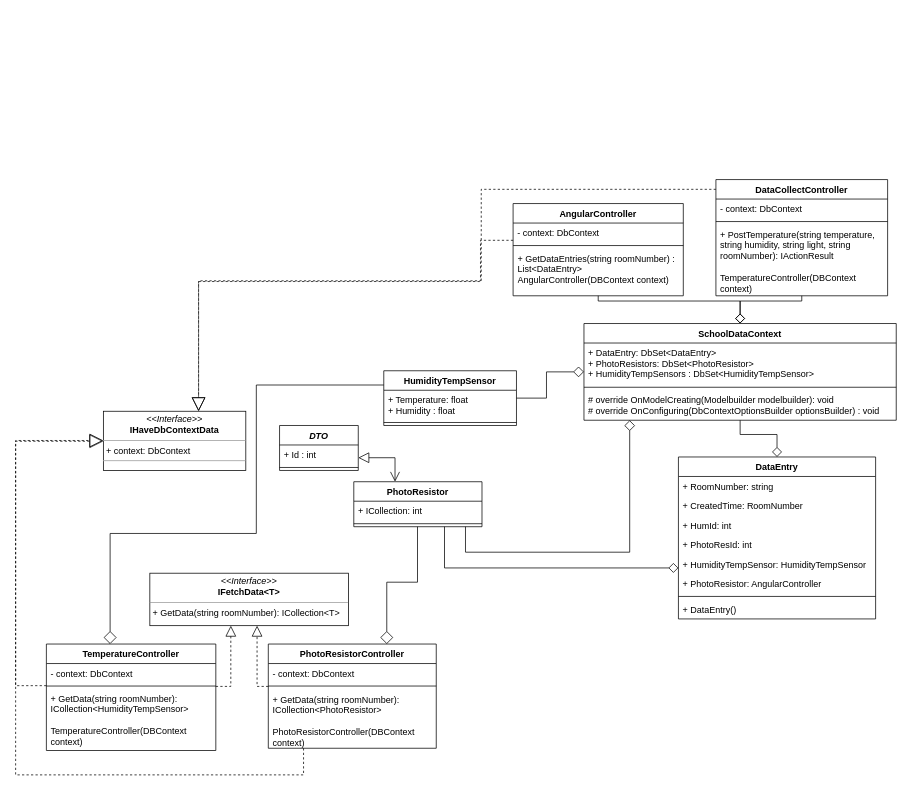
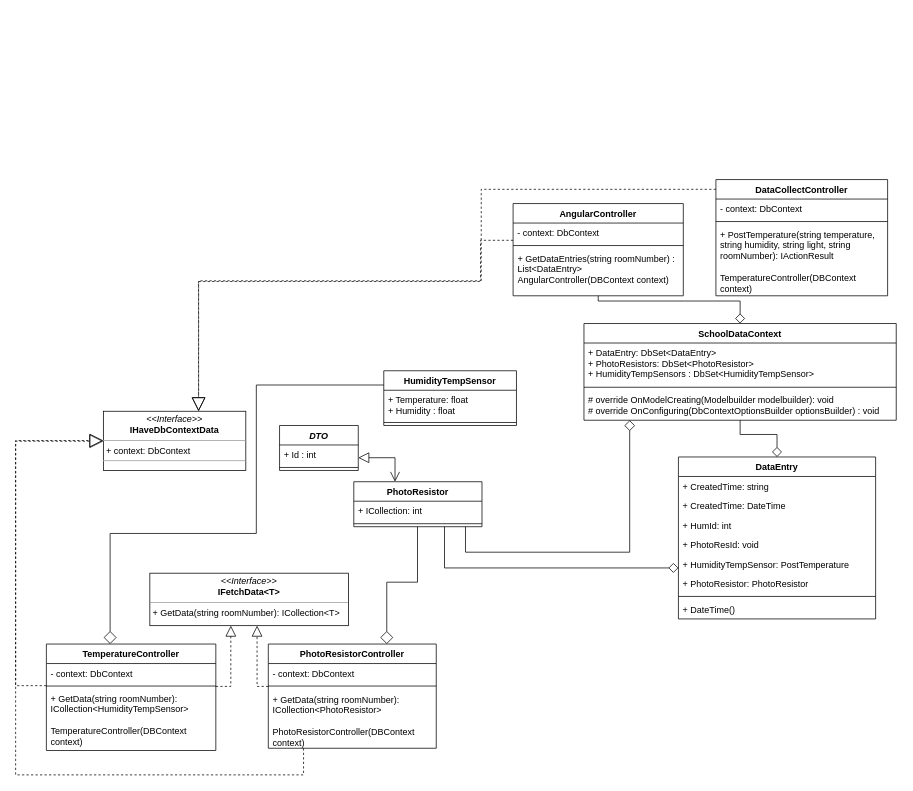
(773, 301) -> none
(546, 385) -> none
(728, 487) -> (730, 487)
(741, 506) -> (735, 506)
(721, 545) -> (723, 545)
(775, 565) -> (770, 565)
(760, 584) -> (752, 584)
(714, 610) -> (710, 610)
